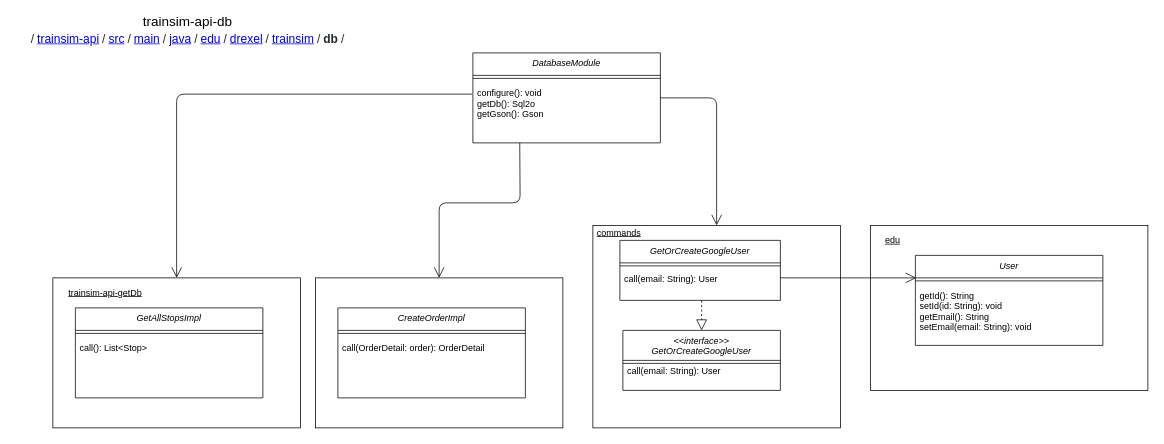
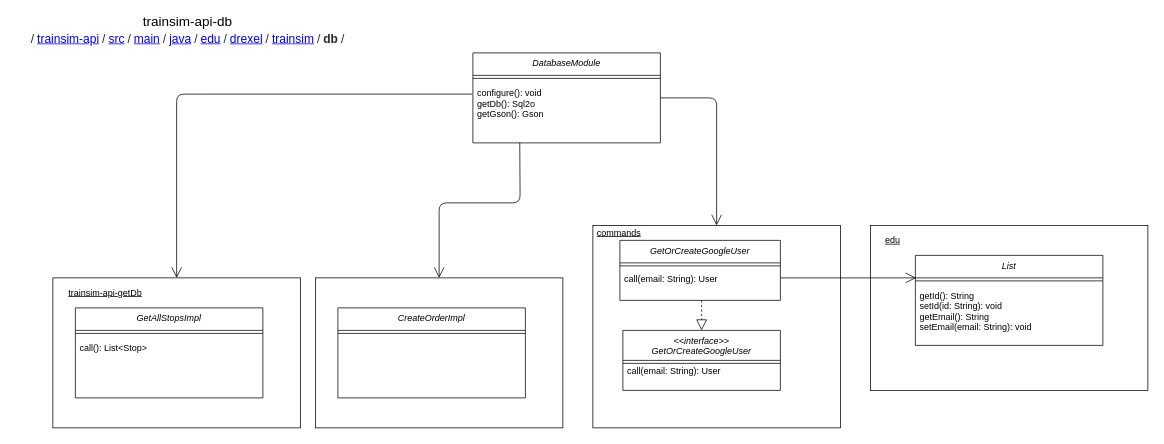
(1009, 266) -> (1009, 266)
(417, 349) -> none
